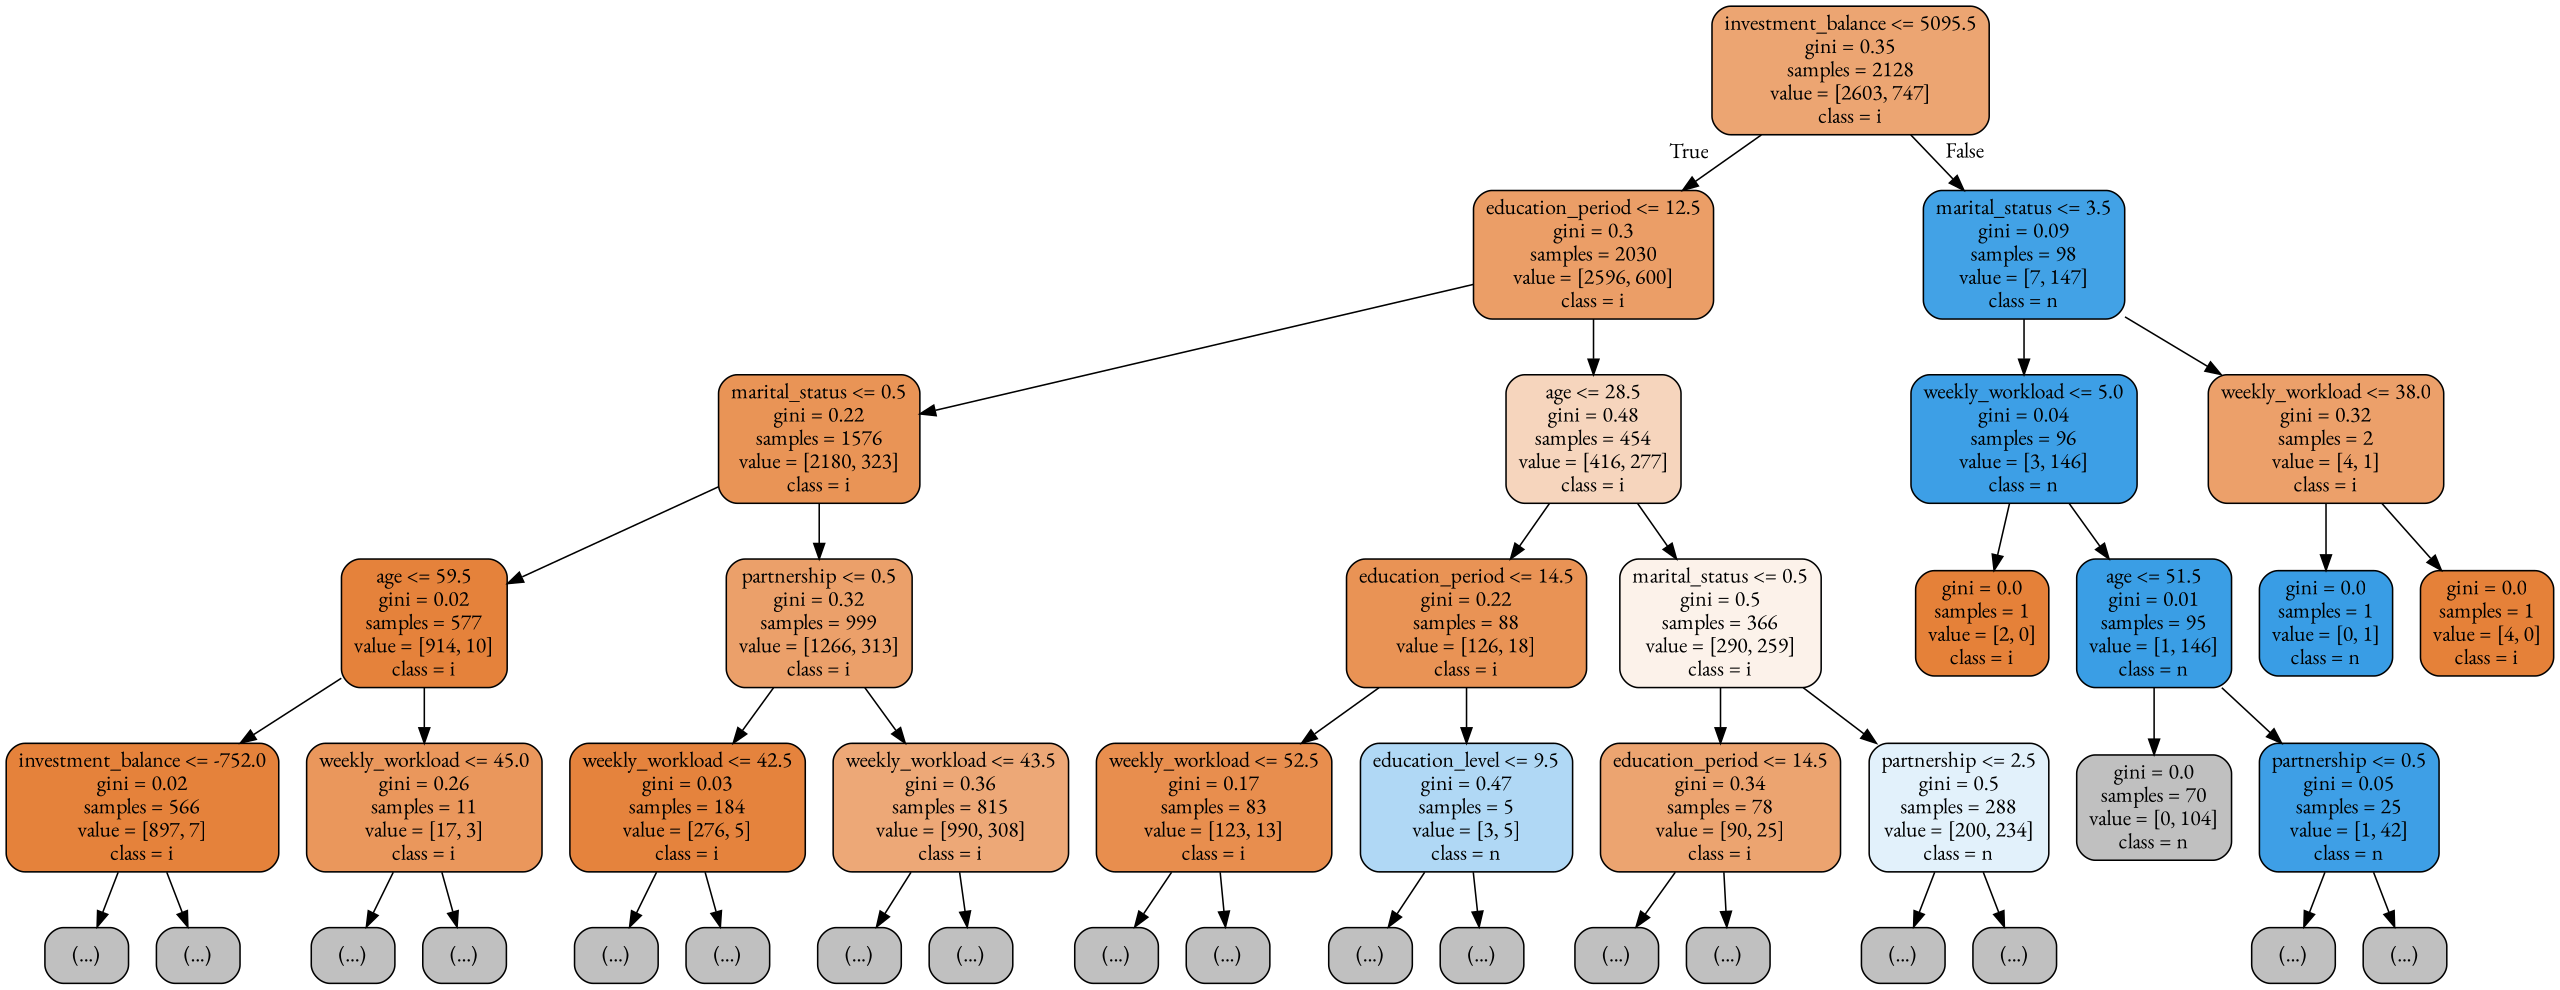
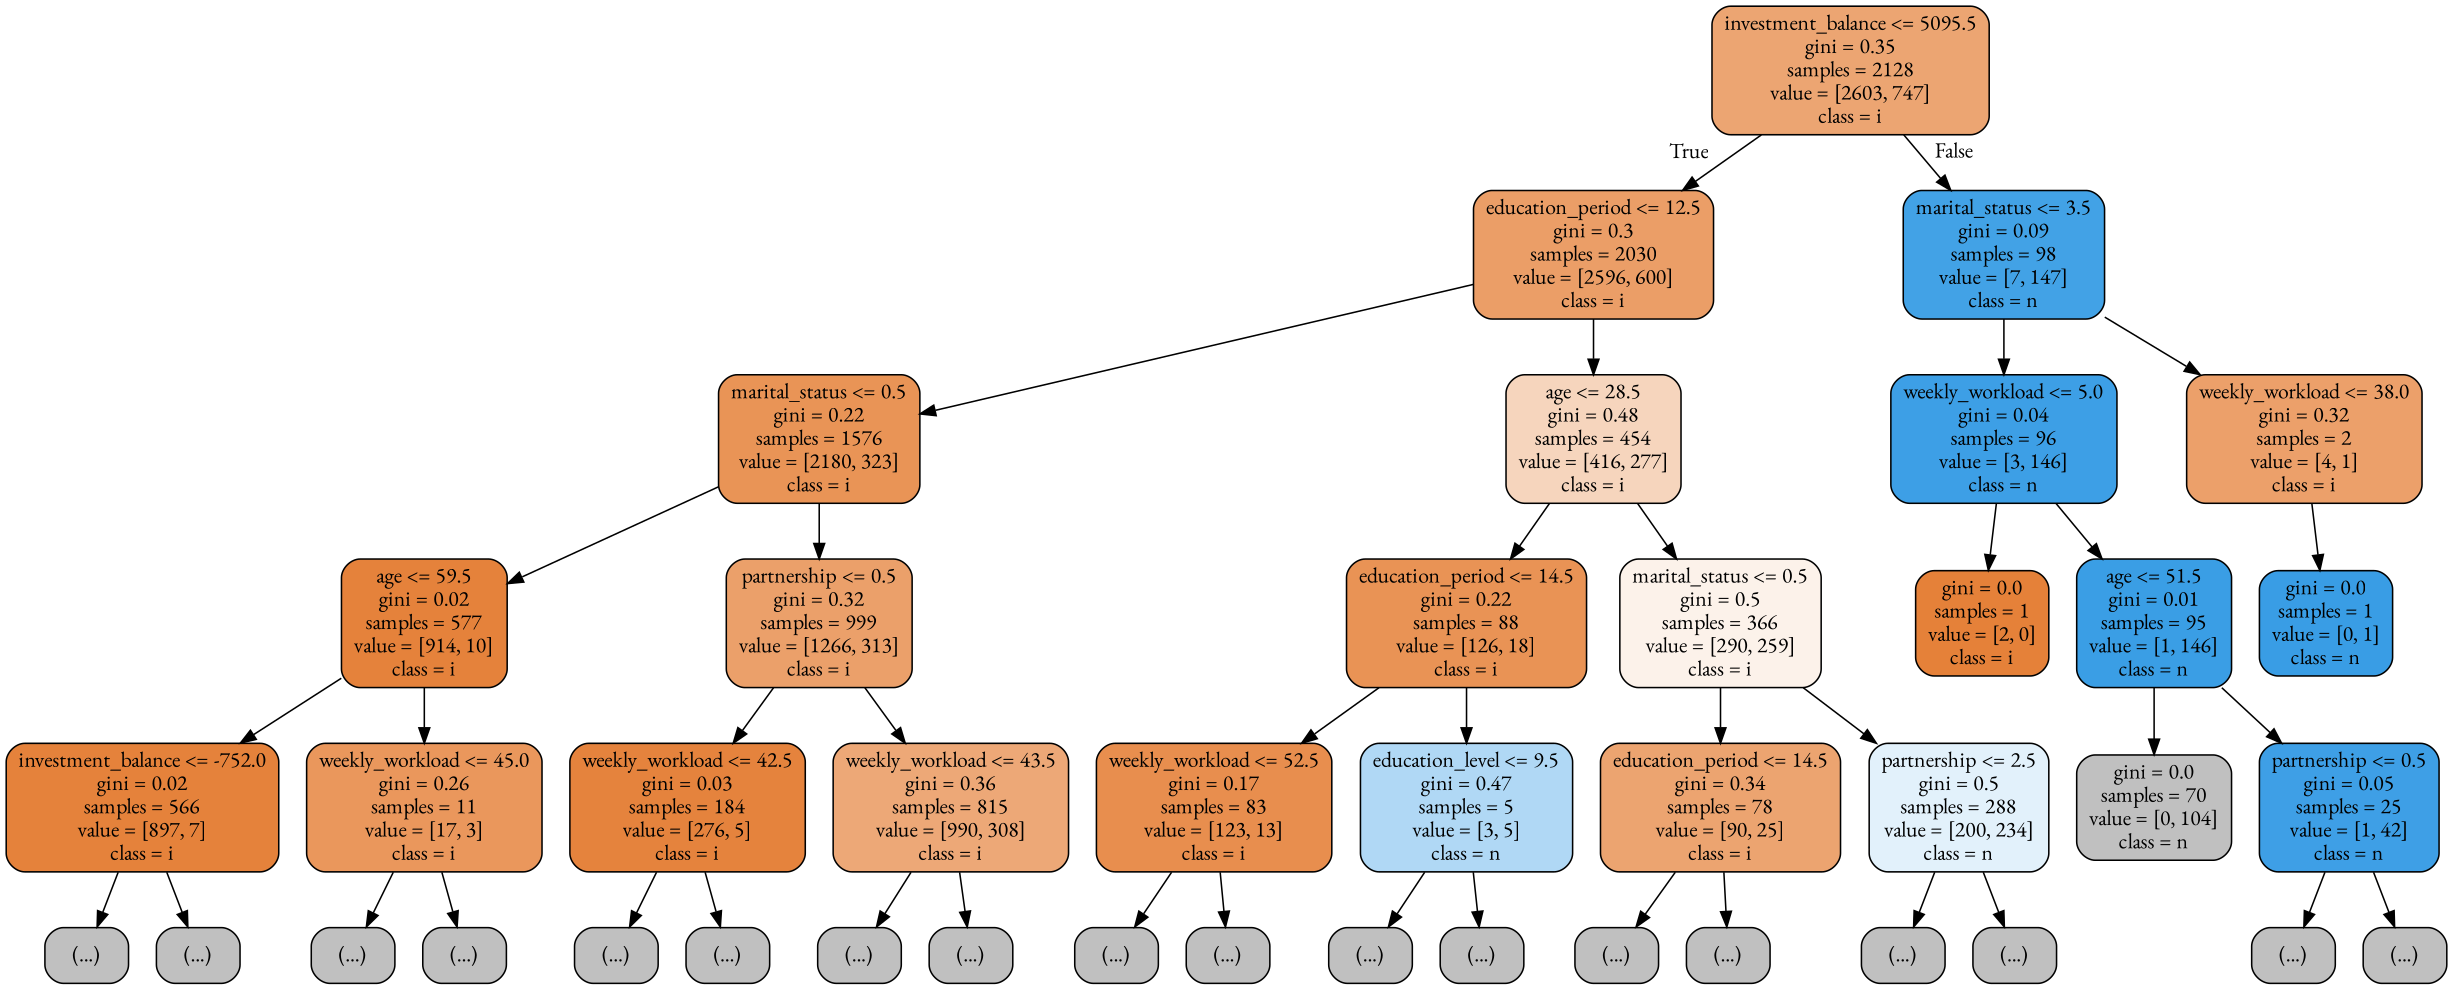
(2487, 623) -> none
